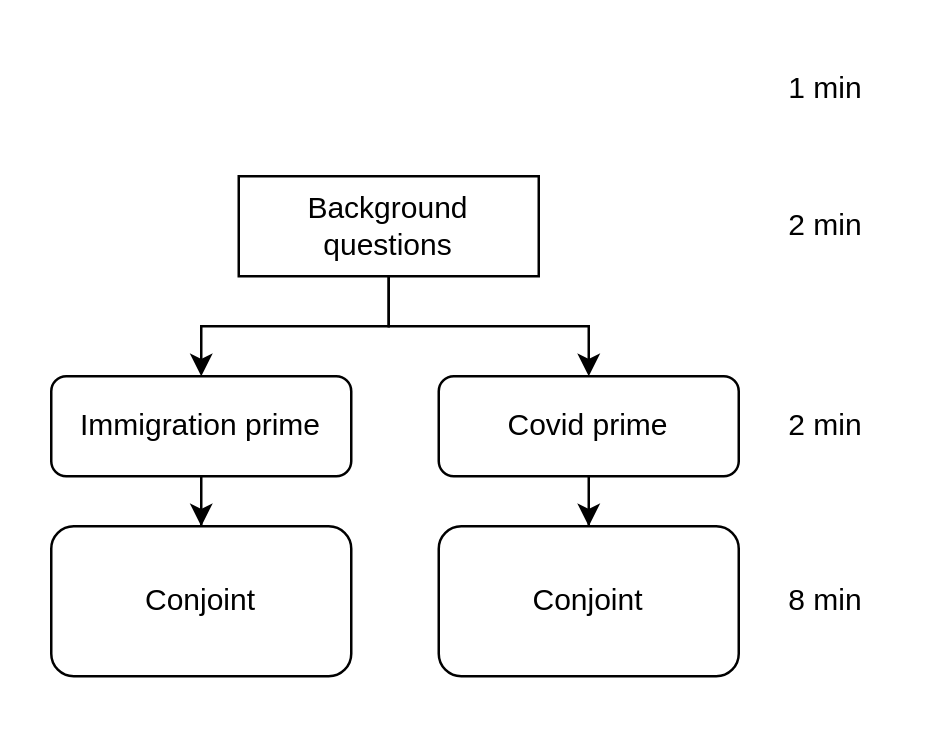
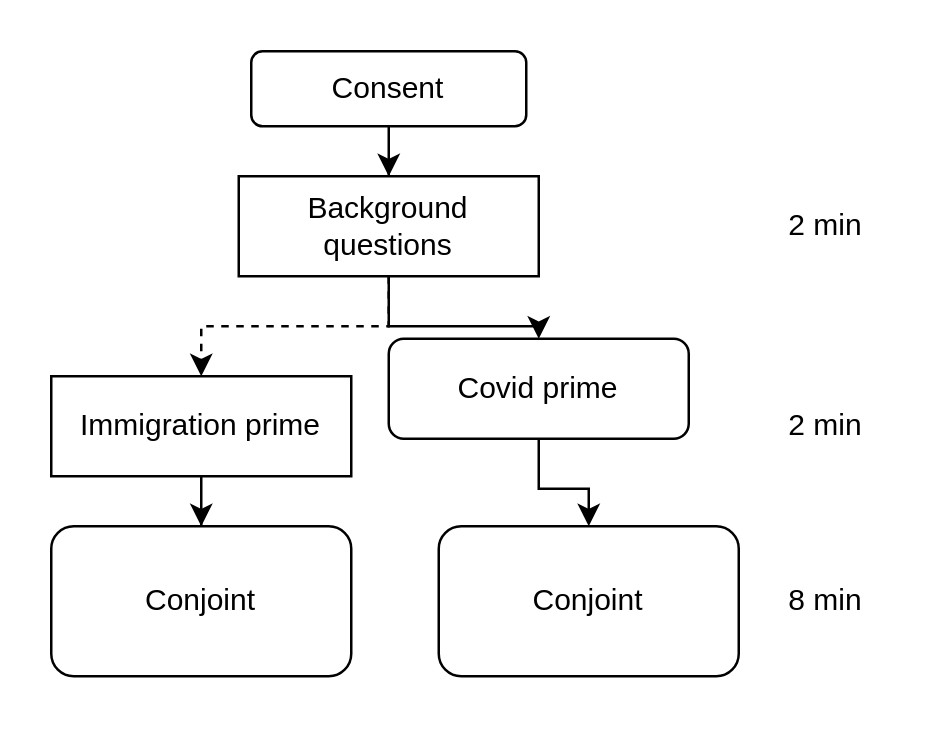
none -> (389, 89)
(826, 89) -> none
none -> (389, 159)
(275, 326) -> (275, 326)
(201, 426) -> (201, 426)
(589, 426) -> (539, 389)
